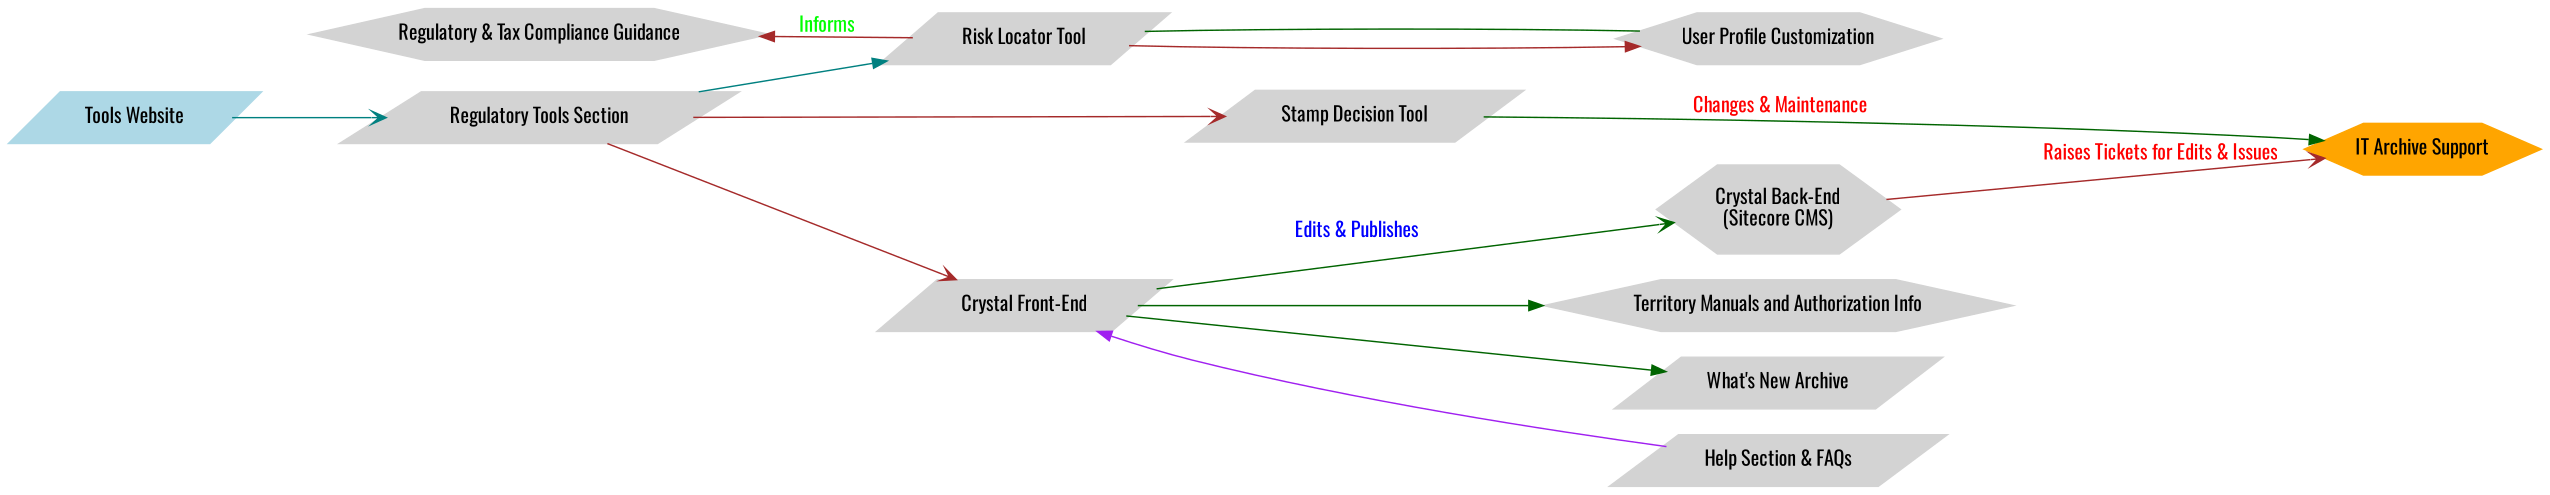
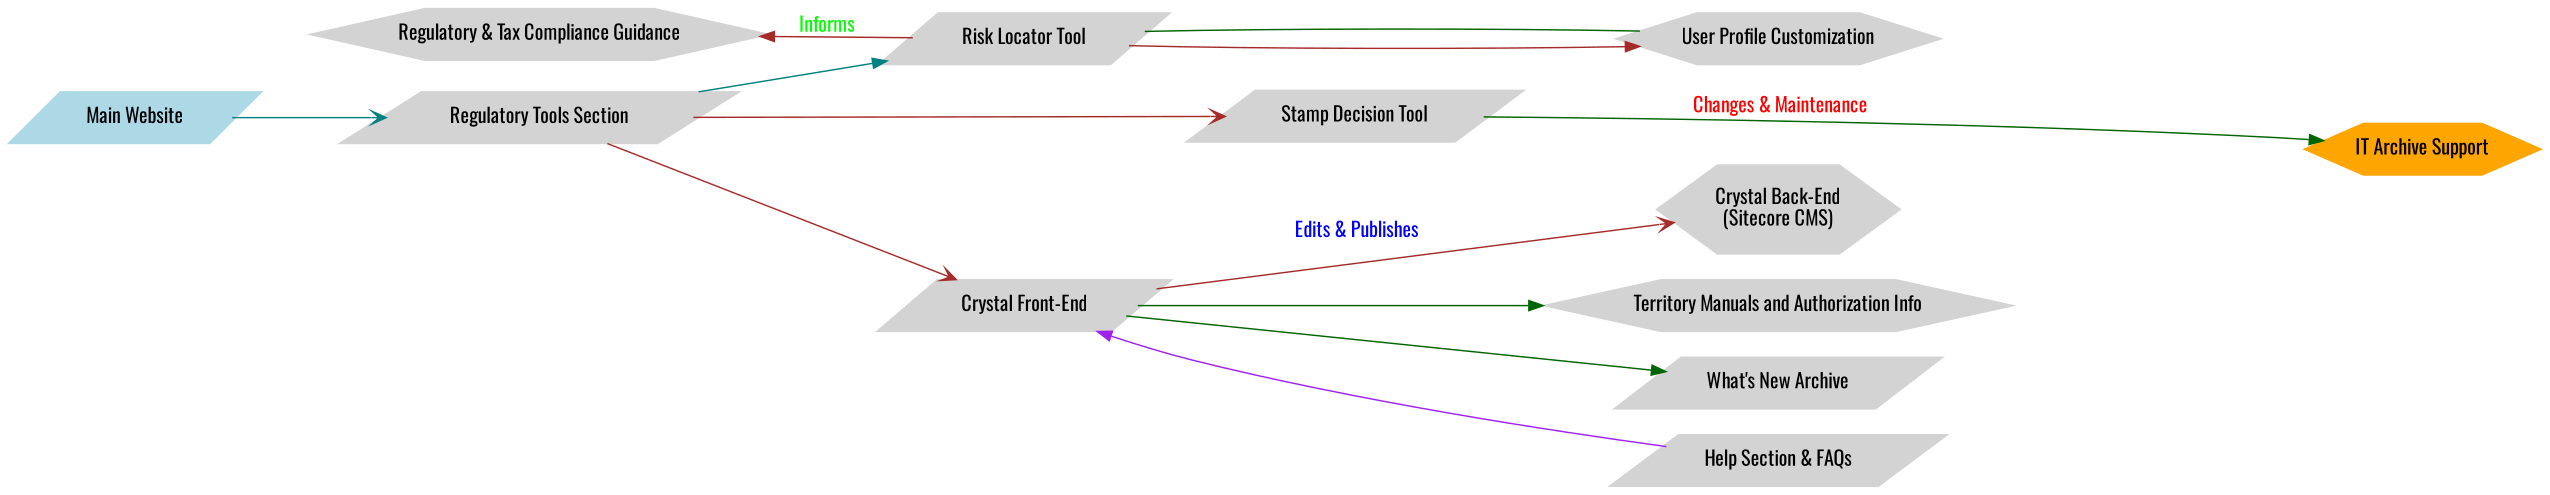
(135, 118) -> (135, 118)
(2098, 180) -> none
(1408, 257) -> (1408, 257)
